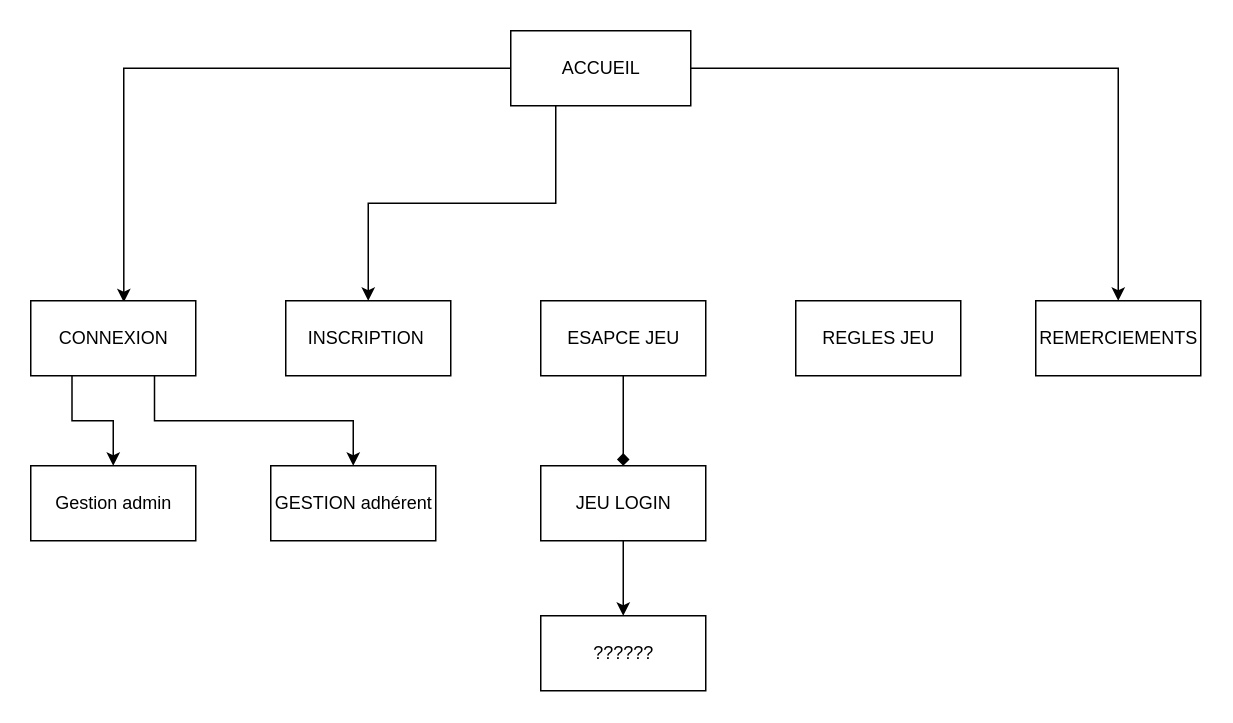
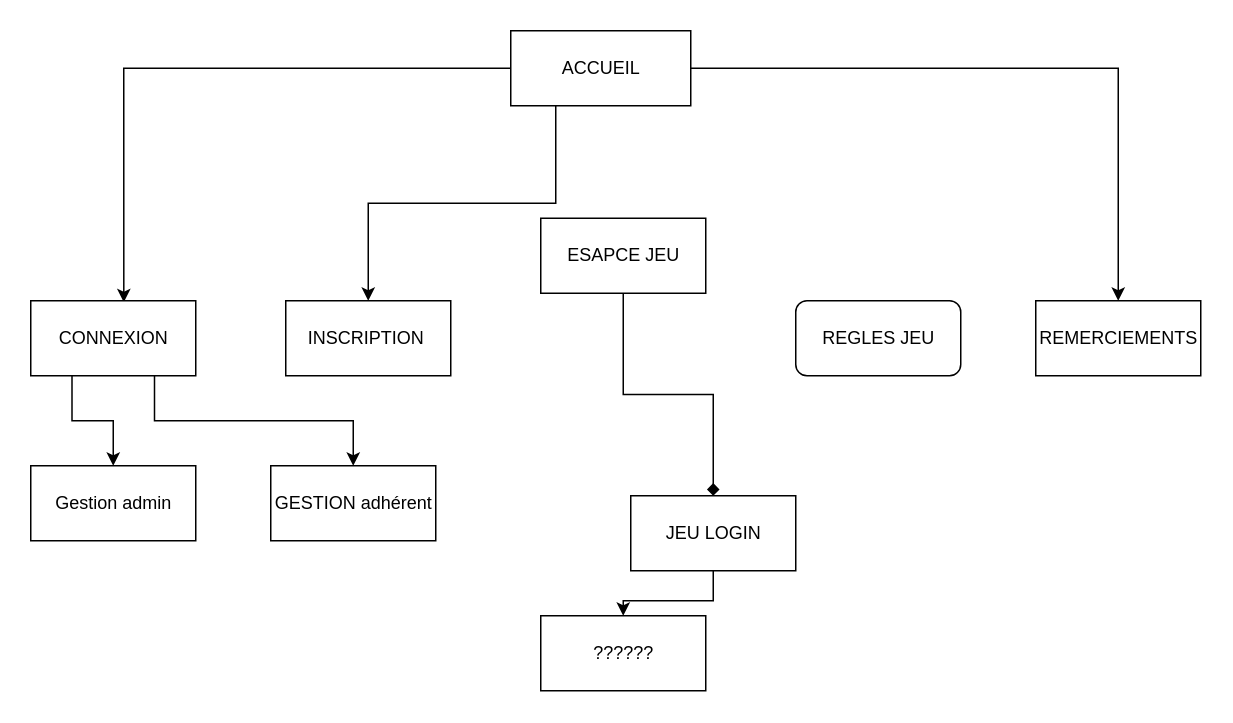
(623, 338) -> (623, 256)
(878, 338) -> (878, 338)
(623, 503) -> (713, 533)
